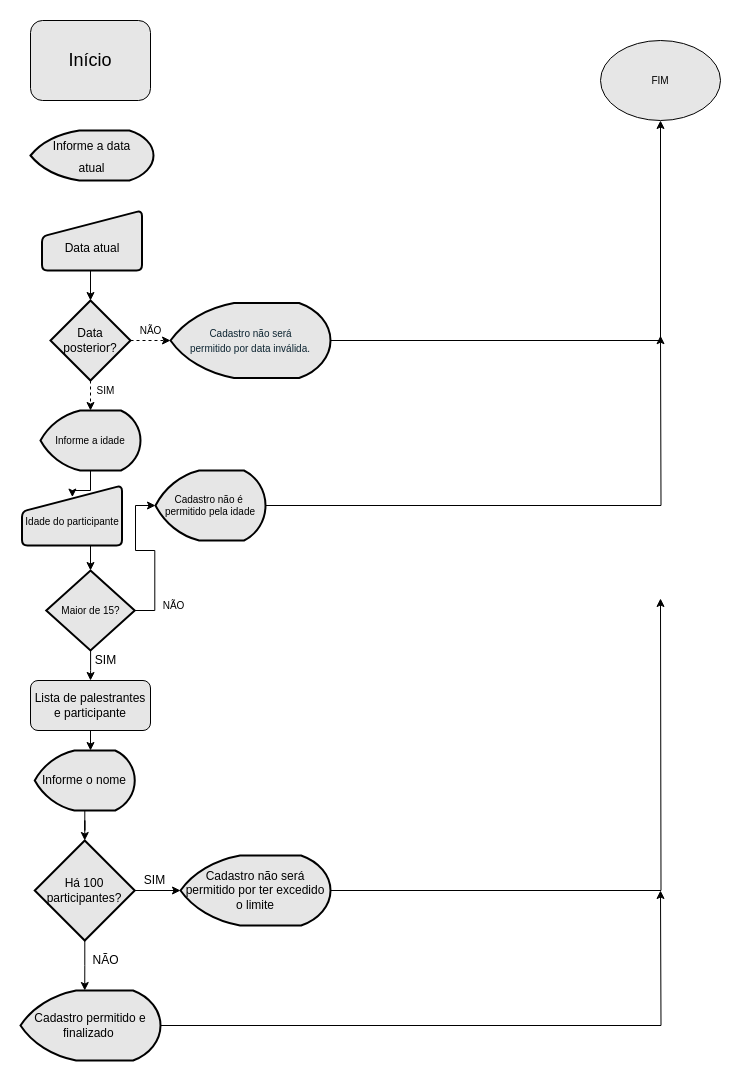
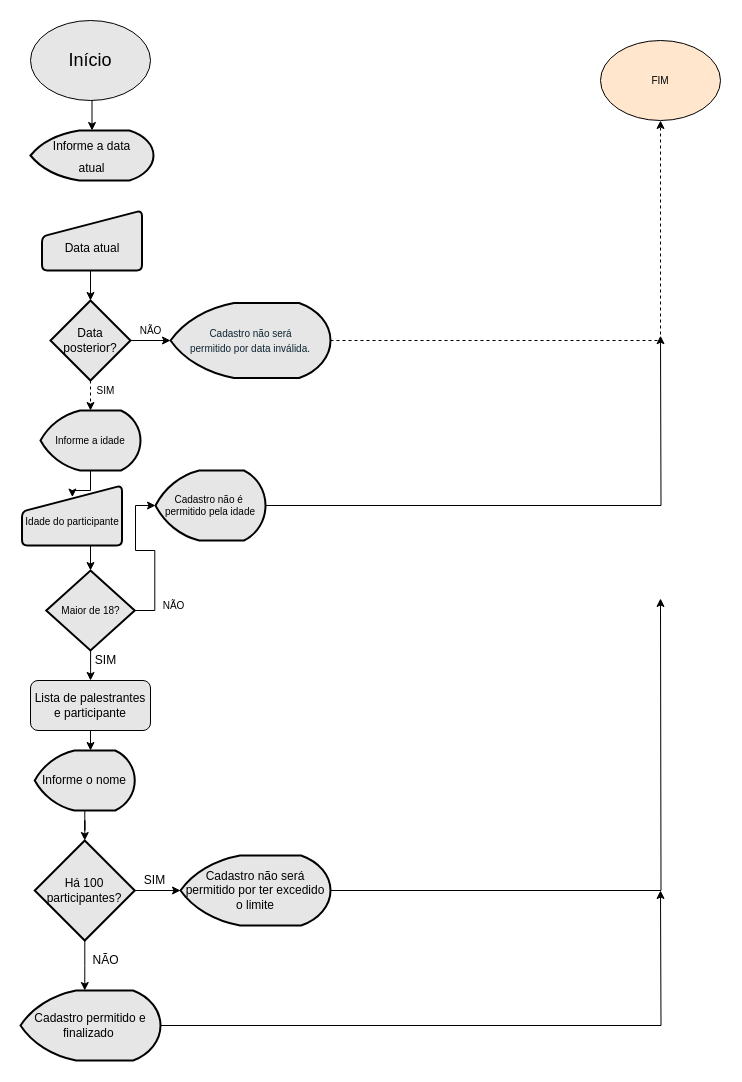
(91, 61) -> (91, 61)
(661, 81) -> (661, 81)
none -> (92, 112)
(147, 341) -> (147, 341)
(602, 341) -> (602, 341)
(91, 611) -> (91, 611)
